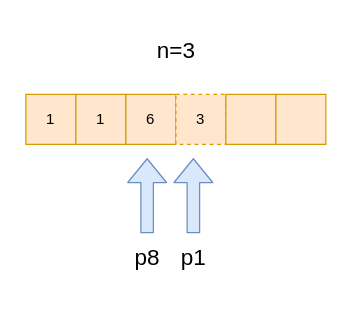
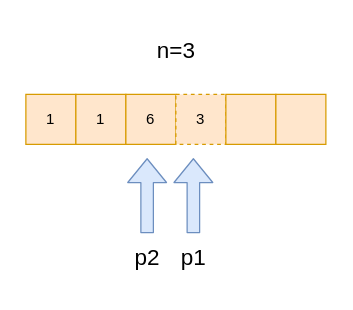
(148, 258) -> (148, 258)
